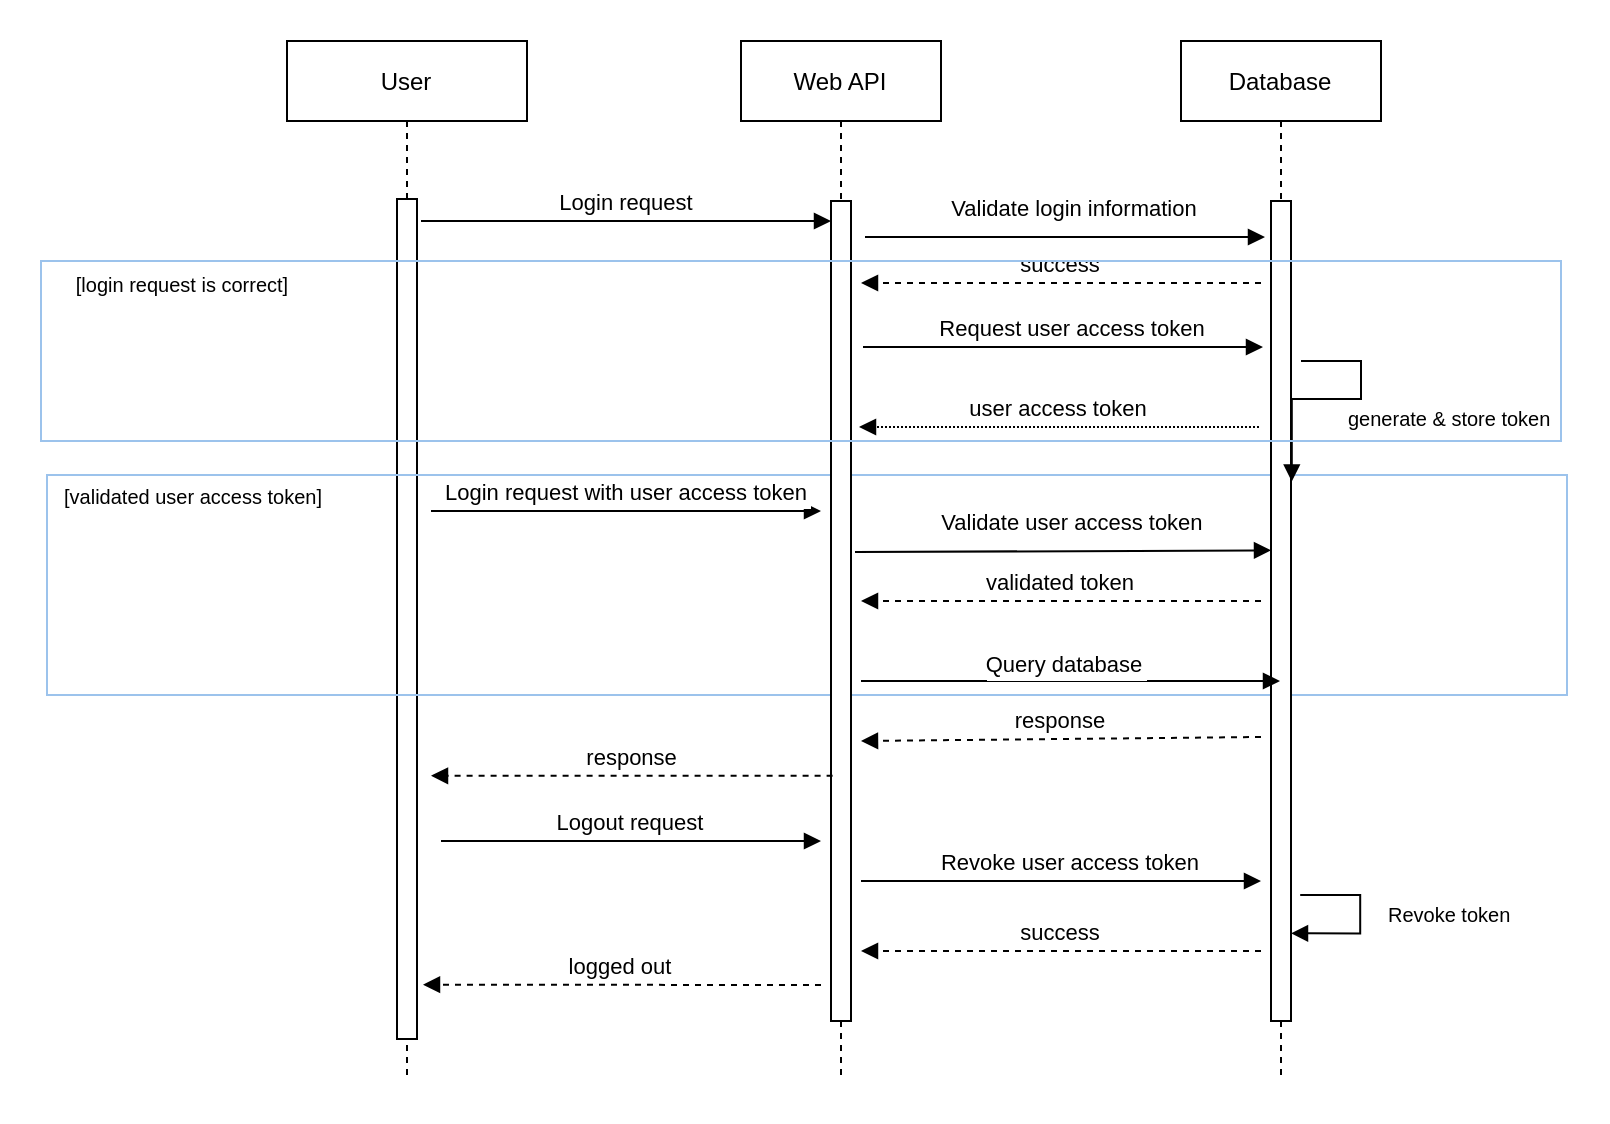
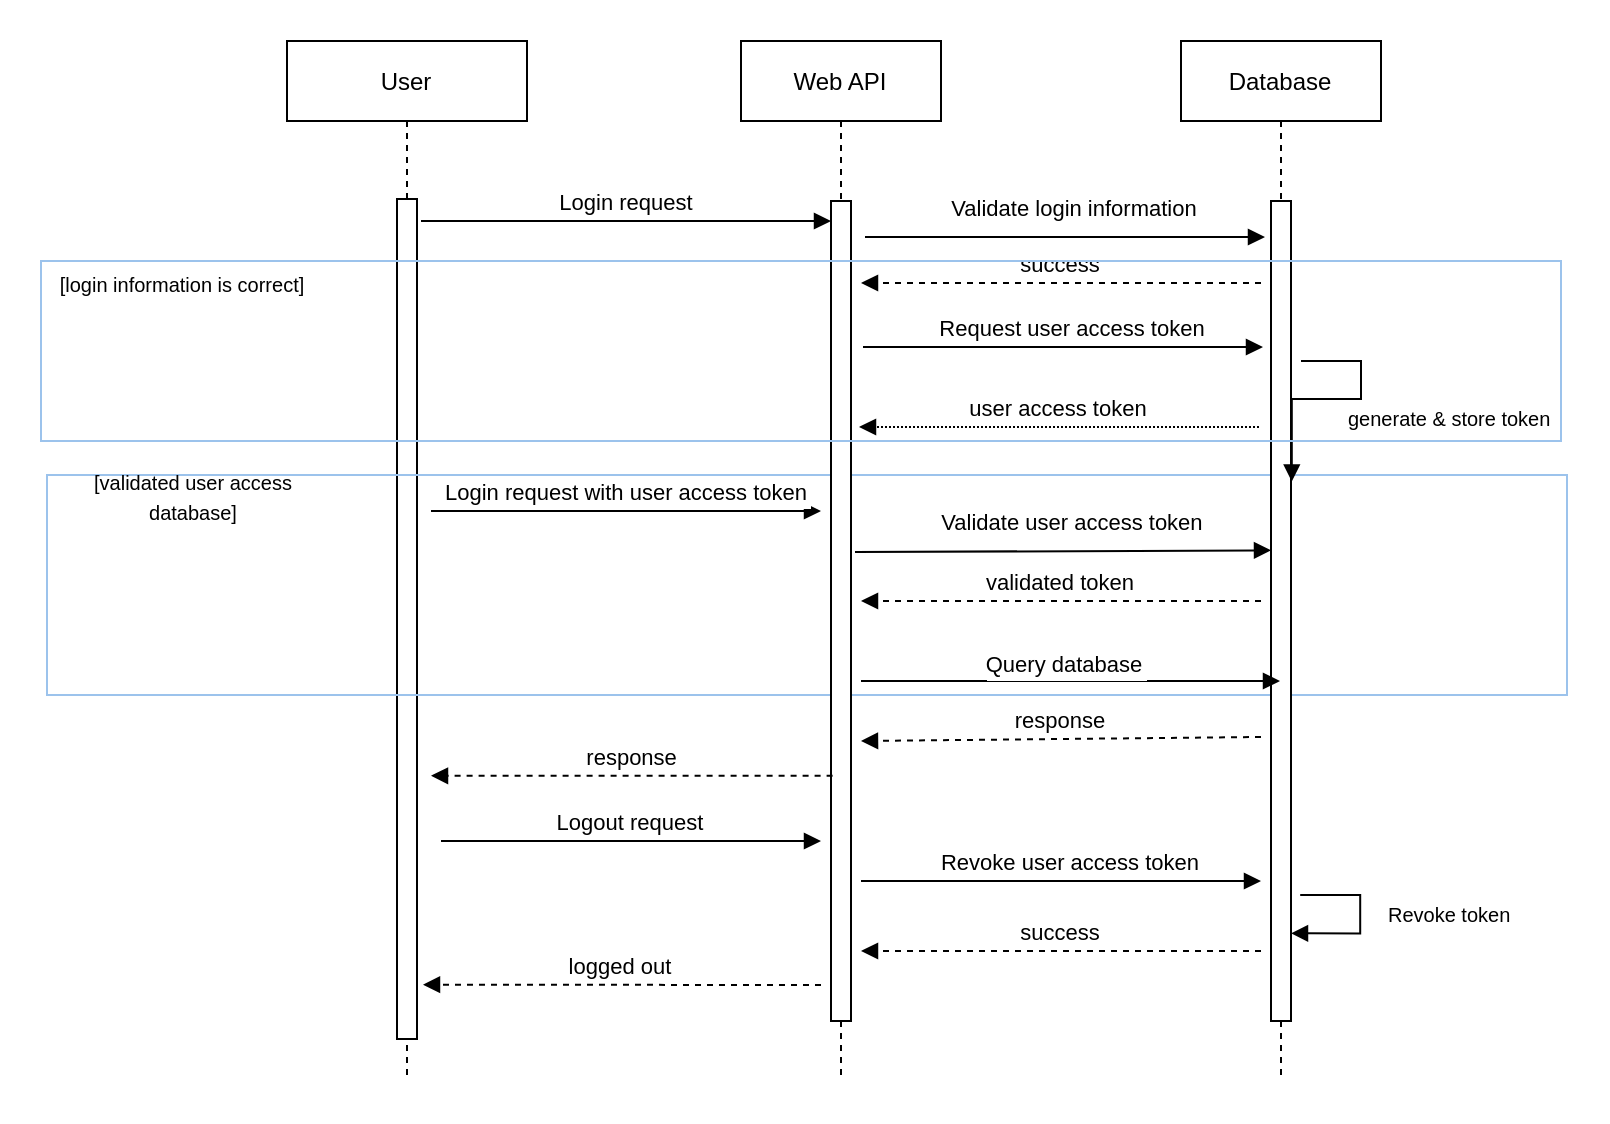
(183, 285) -> (183, 285)
(194, 497) -> (194, 497)
